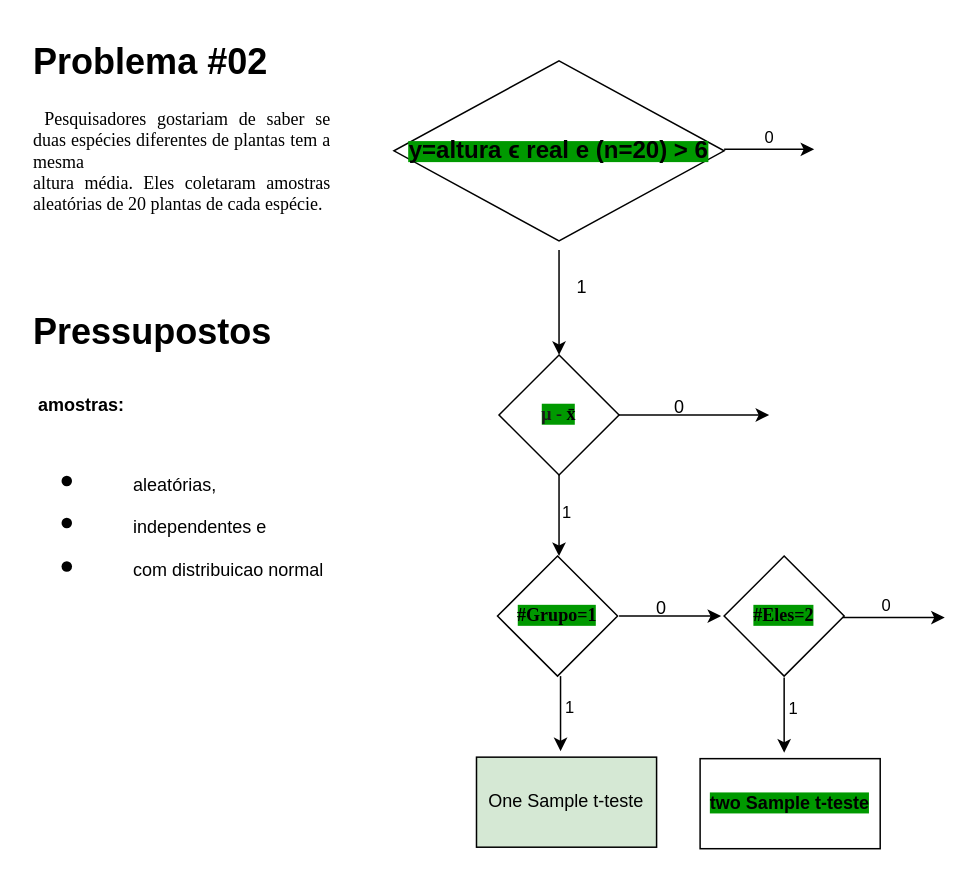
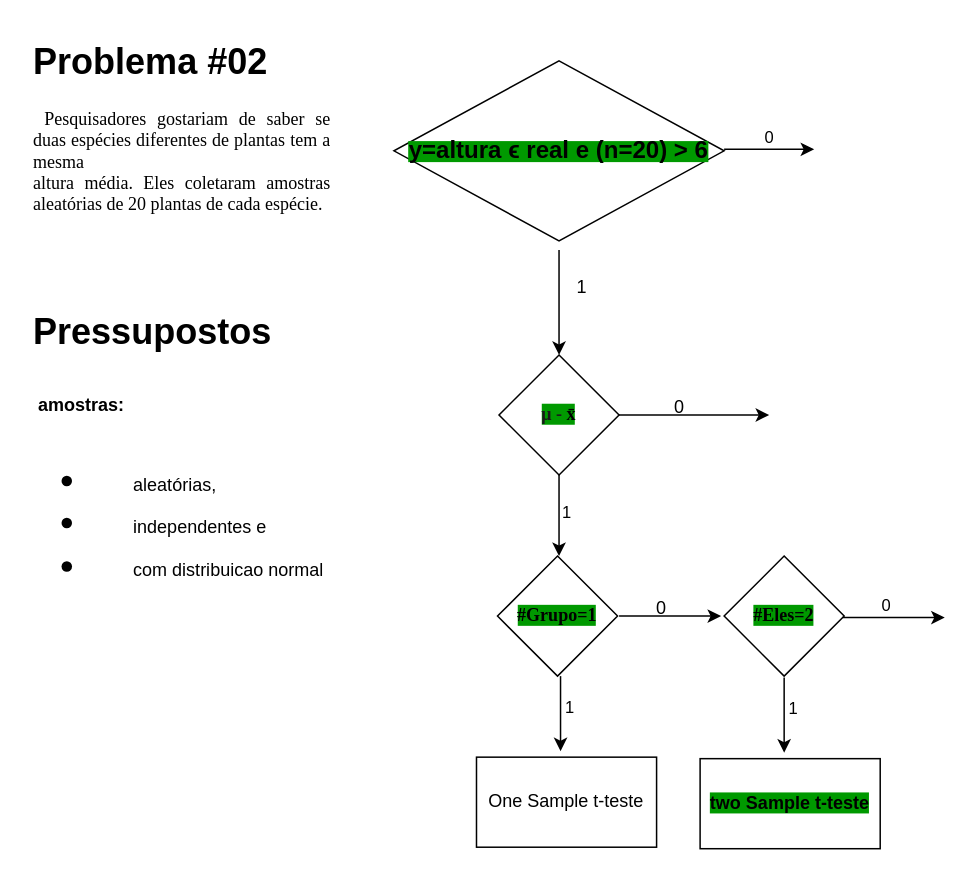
(566, 802) -> (566, 802)
